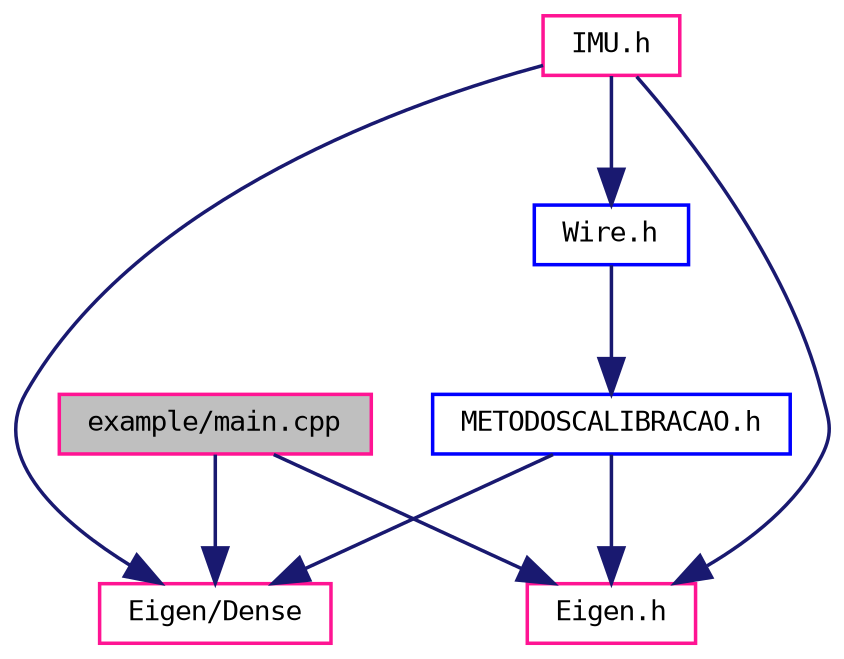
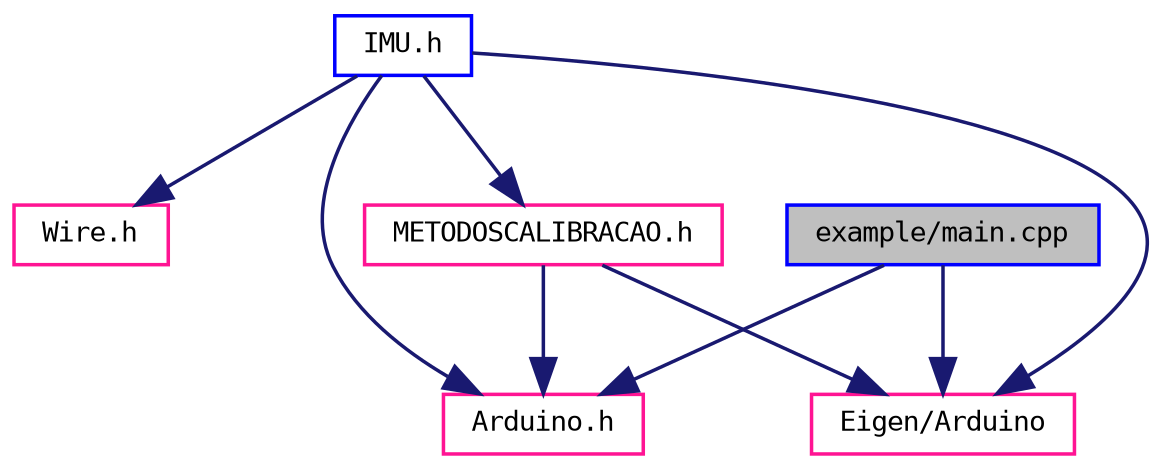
(611, 46) -> (403, 46)
(611, 235) -> (91, 235)
(611, 311) -> (462, 126)
(215, 424) -> (943, 235)
(611, 424) -> (543, 235)
(215, 613) -> (943, 424)
(611, 613) -> (543, 424)
